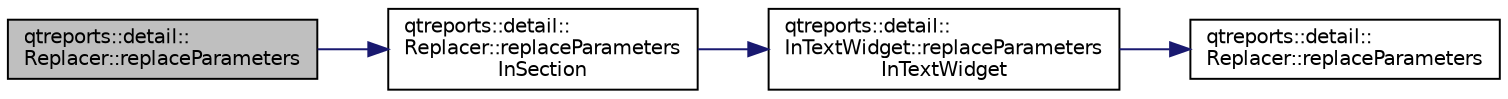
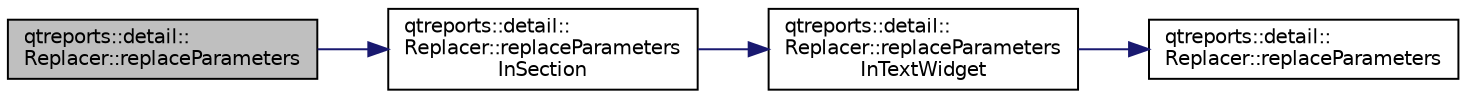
(944, 49) -> (923, 49)
